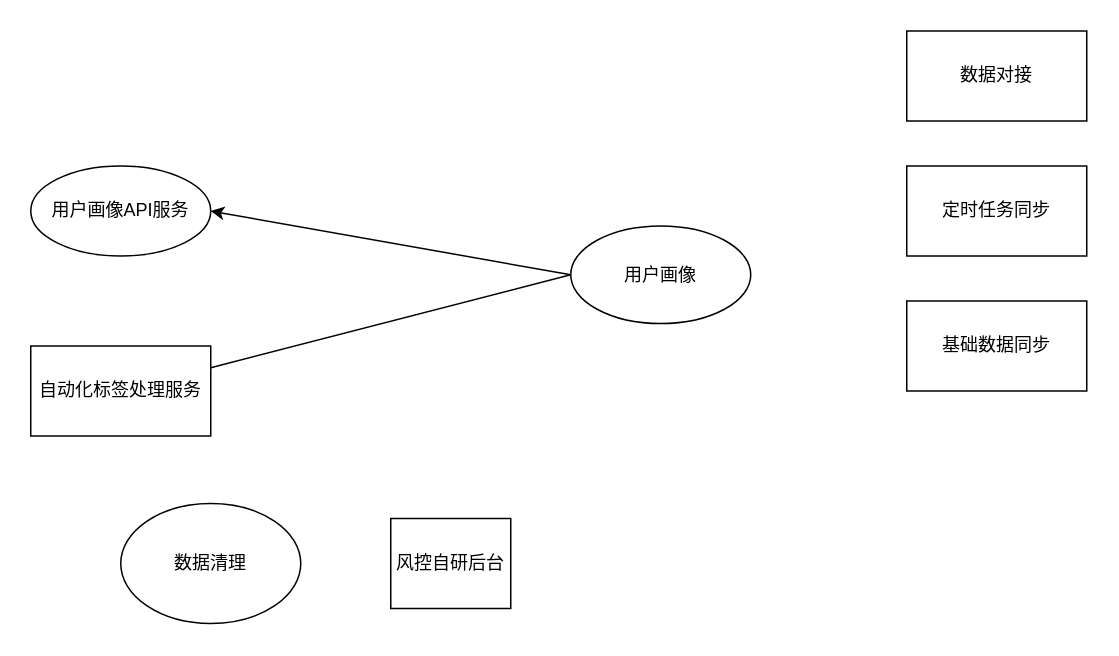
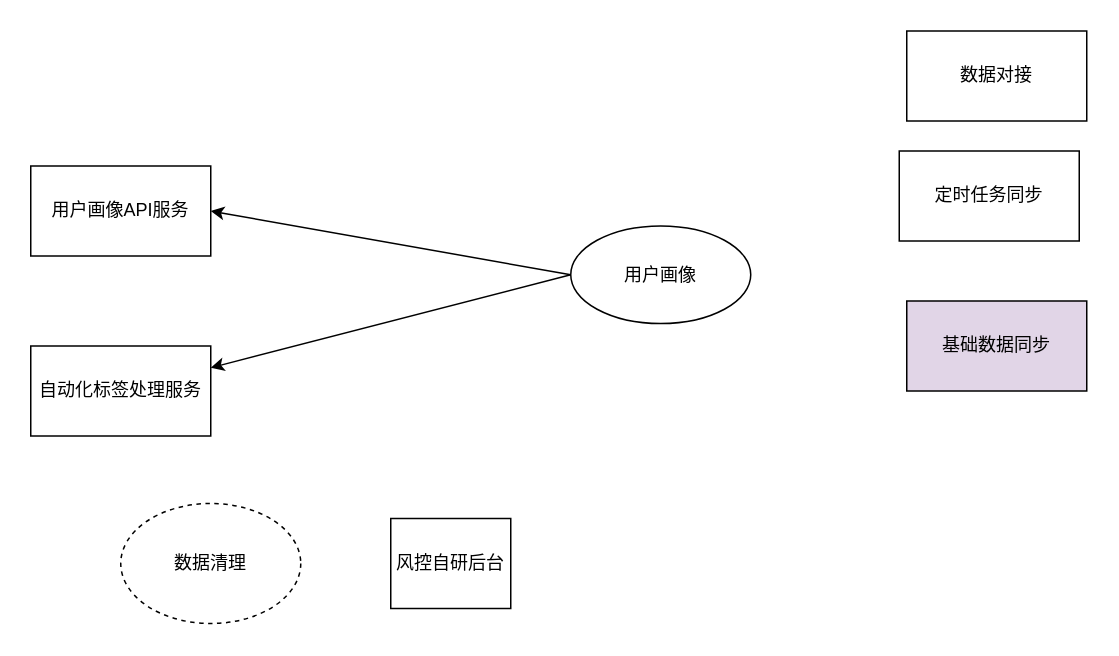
(121, 211) -> (121, 211)
(997, 211) -> (989, 196)
(997, 346) -> (997, 346)
(218, 366) -> (222, 365)
(211, 563) -> (211, 563)
